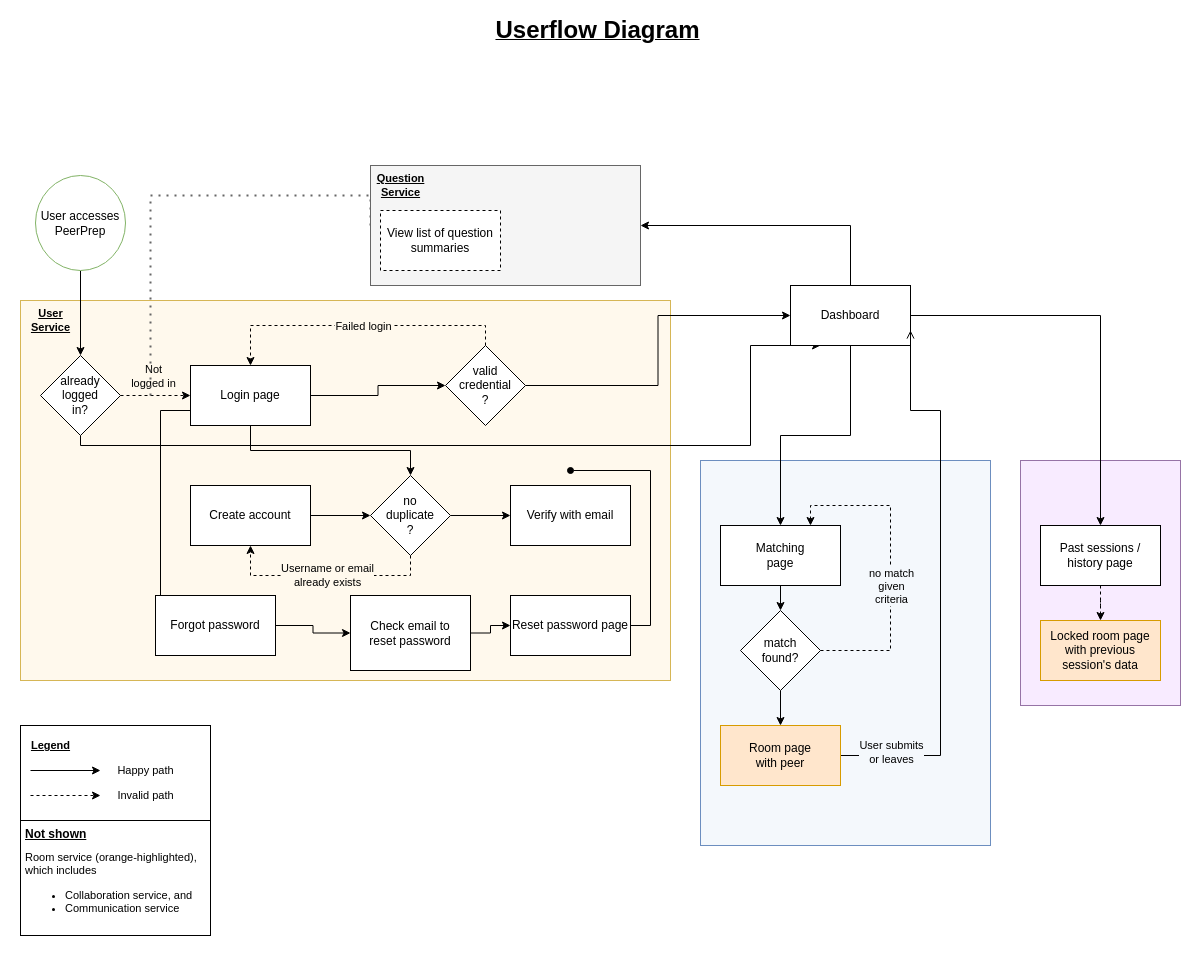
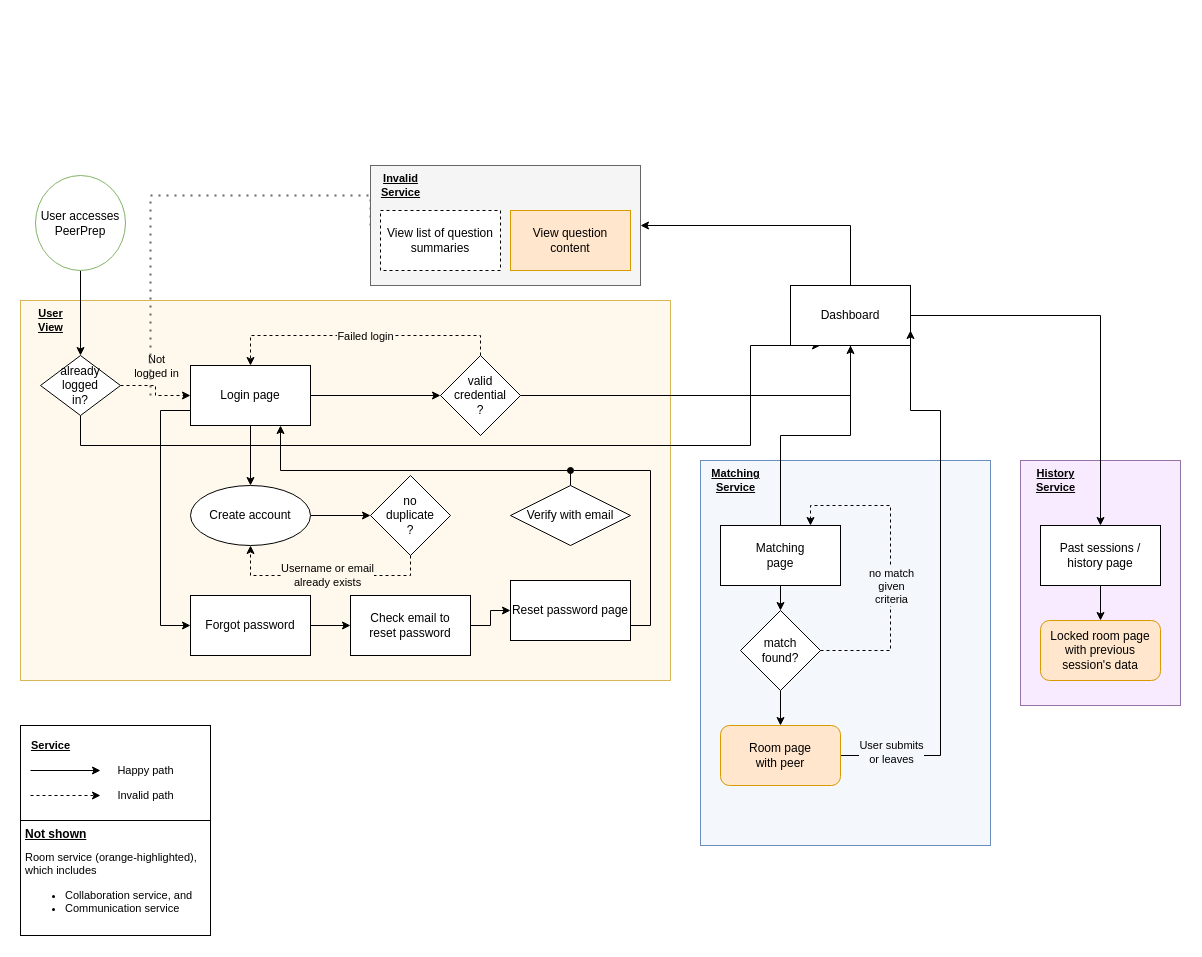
(598, 31) -> none
(401, 186) -> (401, 186)
none -> (571, 241)
(51, 321) -> (51, 321)
(911, 336) -> (911, 338)
(486, 386) -> (481, 396)
(81, 396) -> (81, 386)
(338, 451) -> (251, 463)
none -> (415, 471)
none -> (736, 481)
none -> (1056, 481)
(251, 516) -> (251, 516)
(477, 516) -> none
(571, 516) -> (571, 516)
(781, 517) -> (781, 520)
(1101, 604) -> (1101, 604)
(216, 626) -> (251, 626)
(571, 626) -> (571, 611)
(411, 633) -> (411, 626)
(1101, 651) -> (1101, 651)
(51, 746) -> (51, 746)
(781, 756) -> (781, 756)
